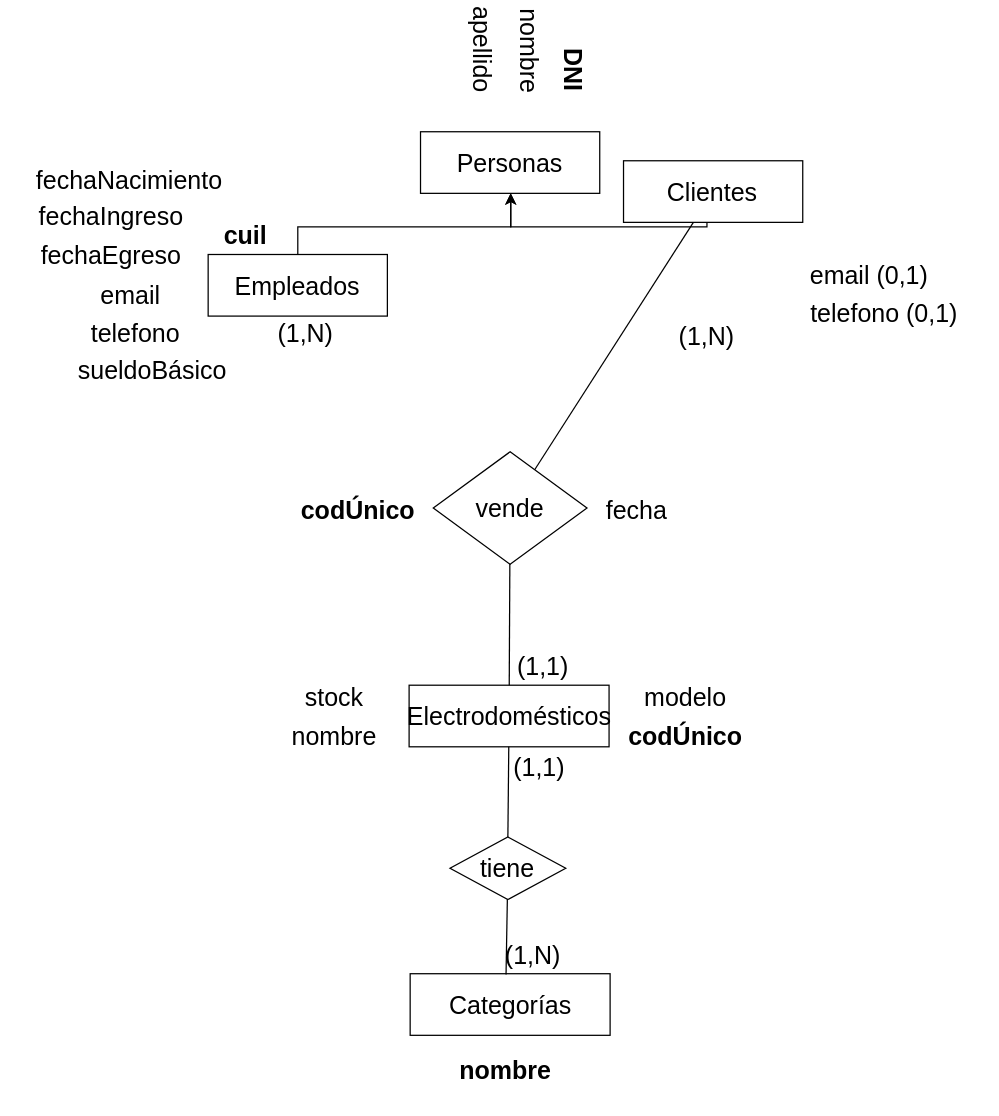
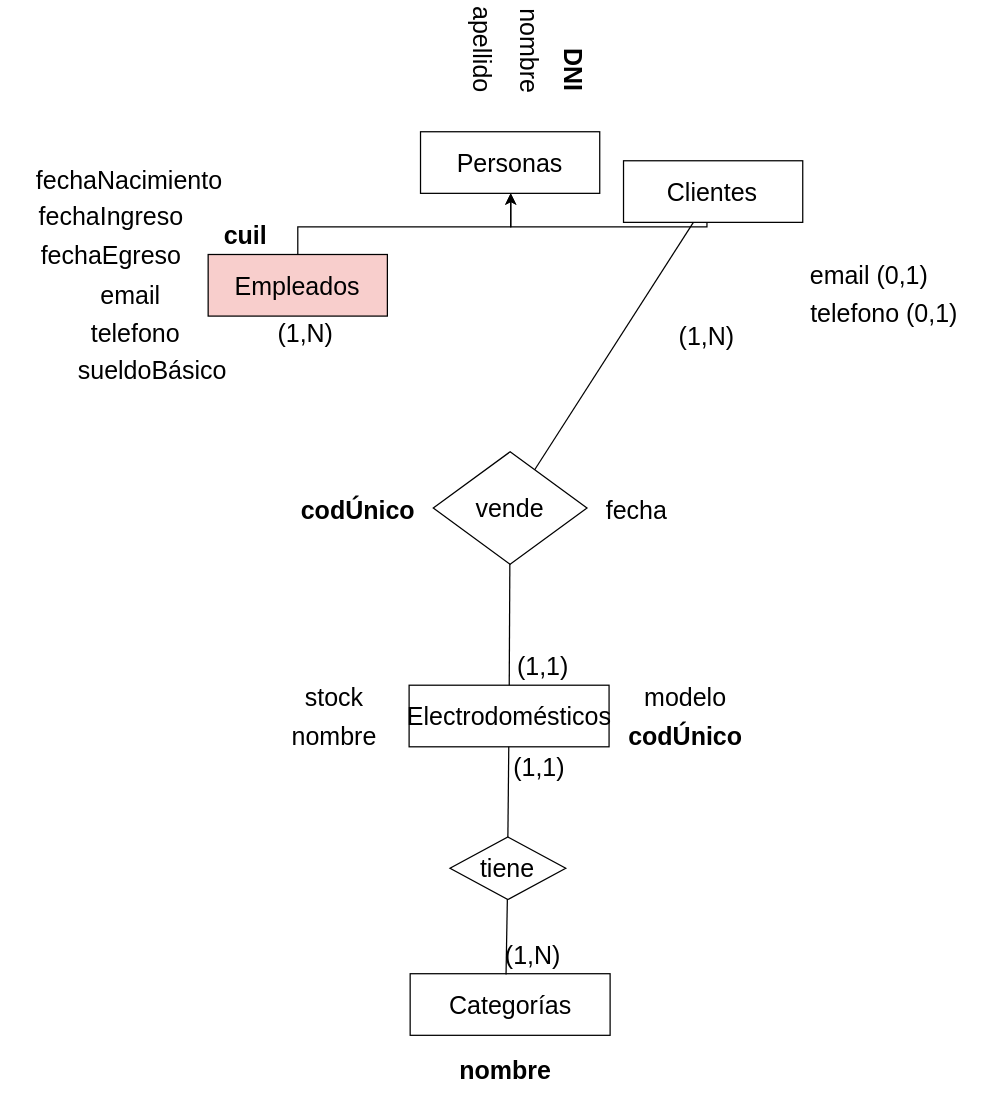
(298, 285) -> (298, 285)
